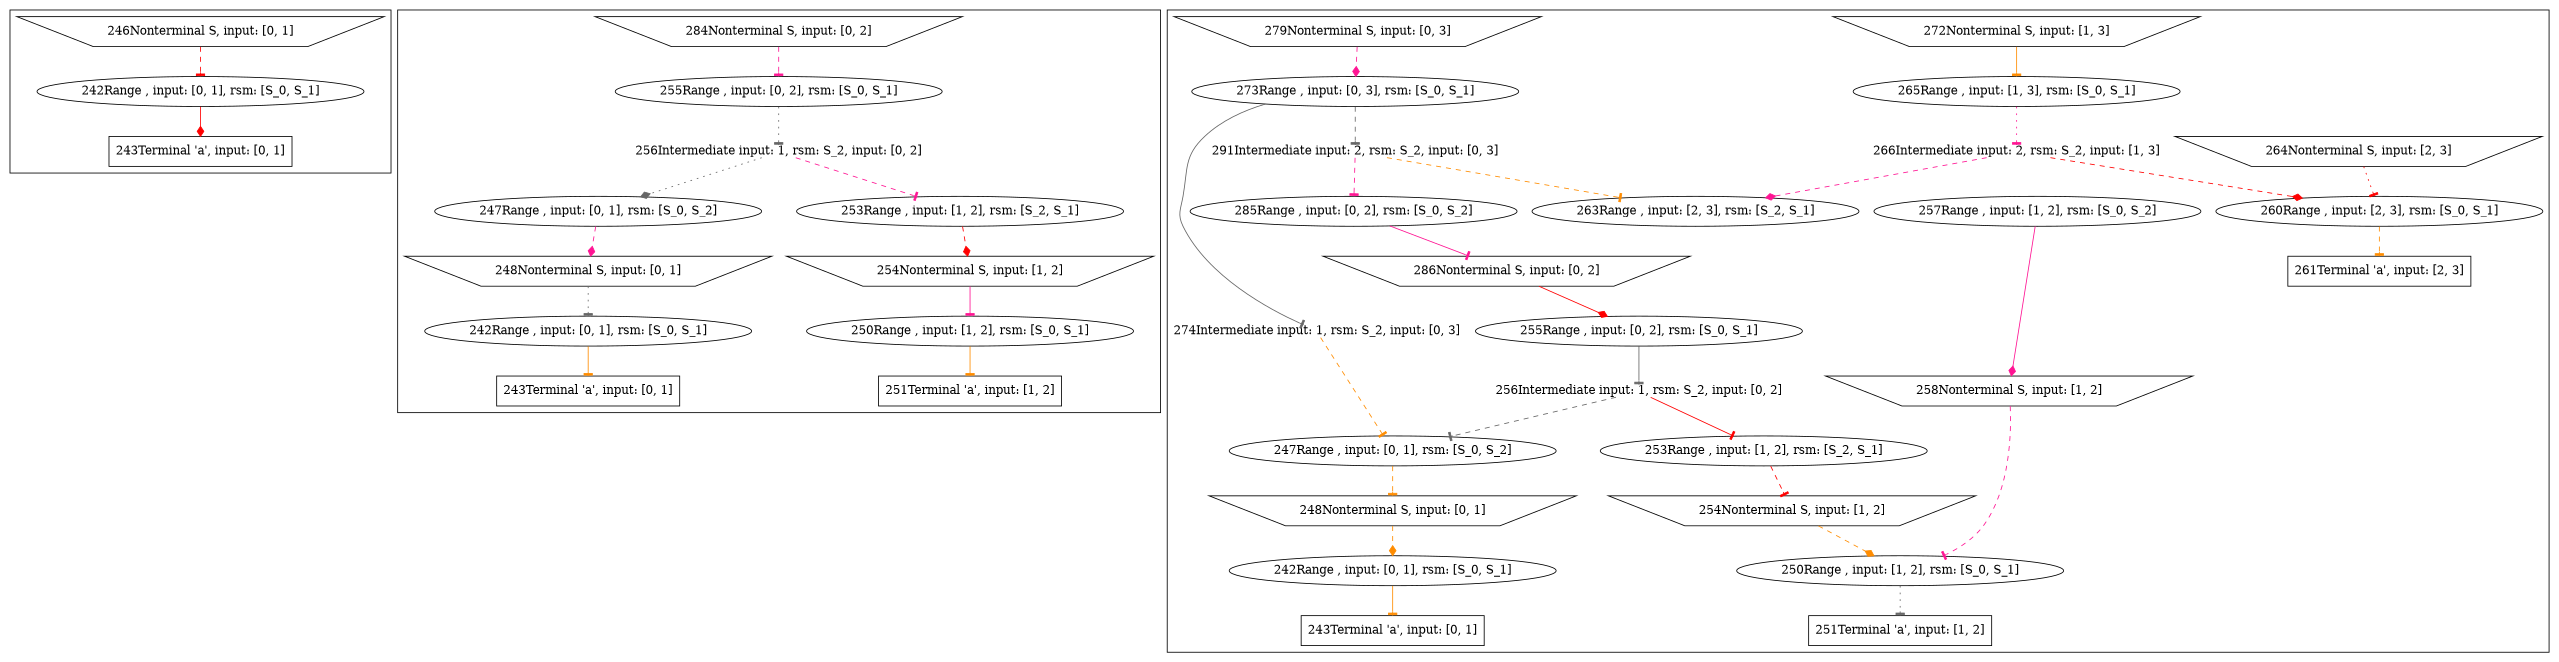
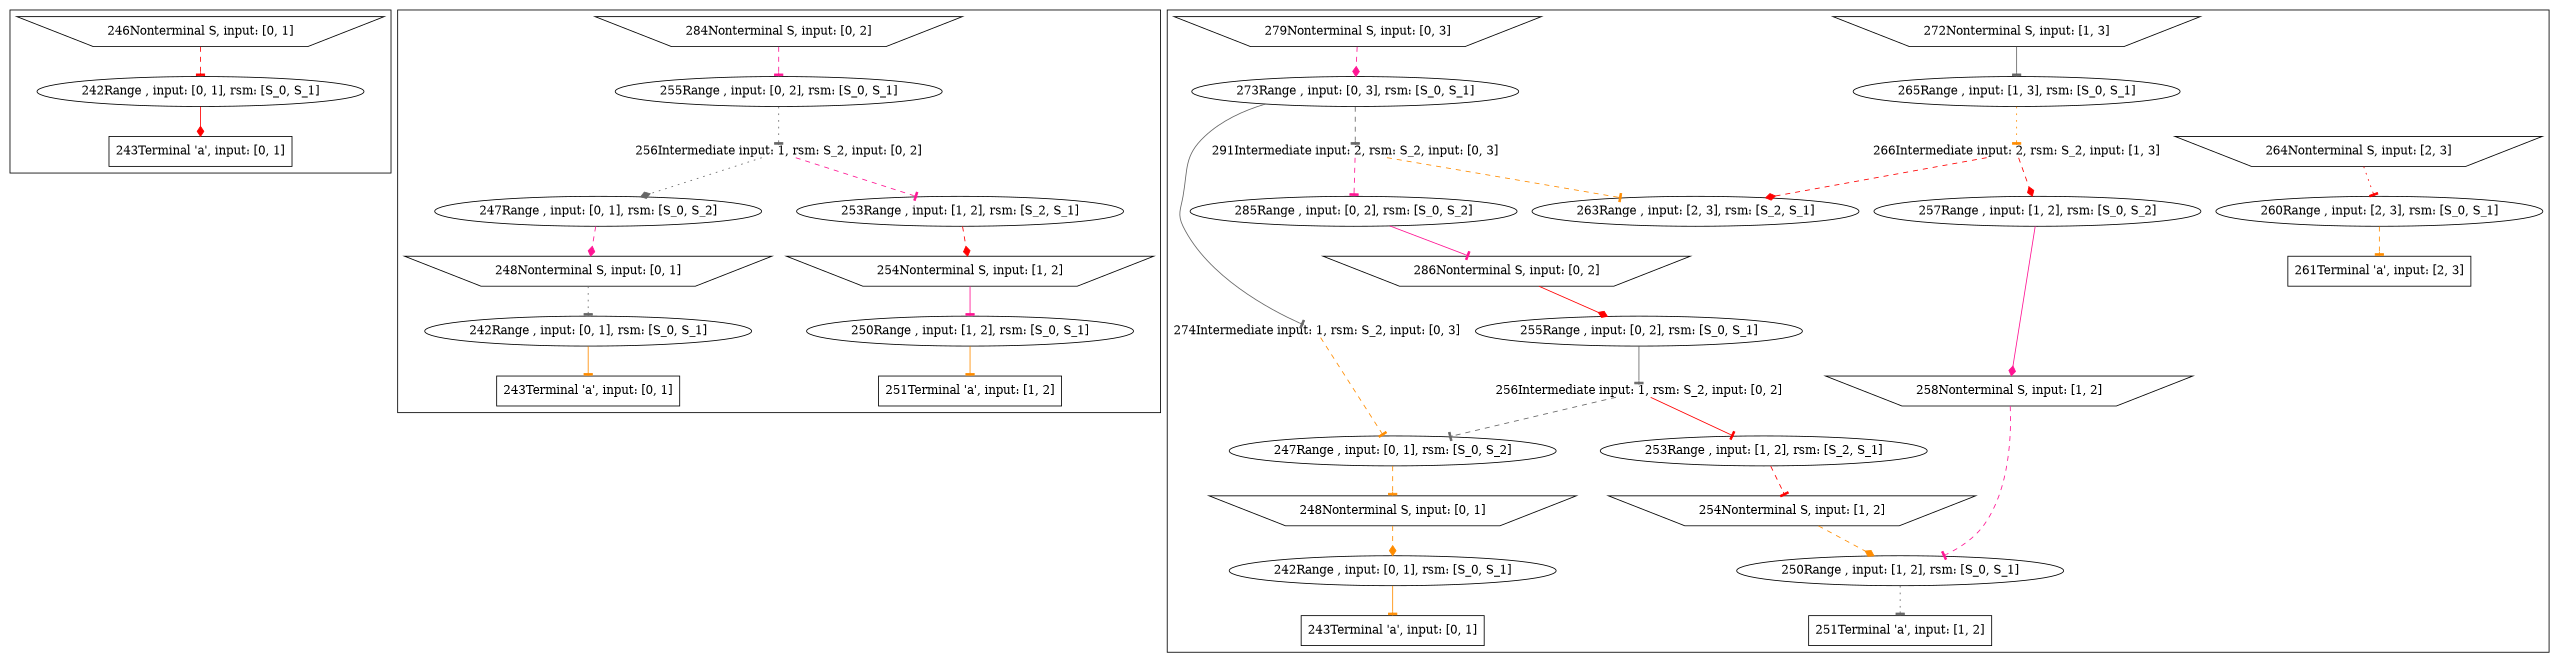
(2017, 60) -> (2017, 60)
(2017, 124) -> (2017, 124)
(1881, 177) -> (1881, 177)
(2171, 177) -> (2024, 172)
